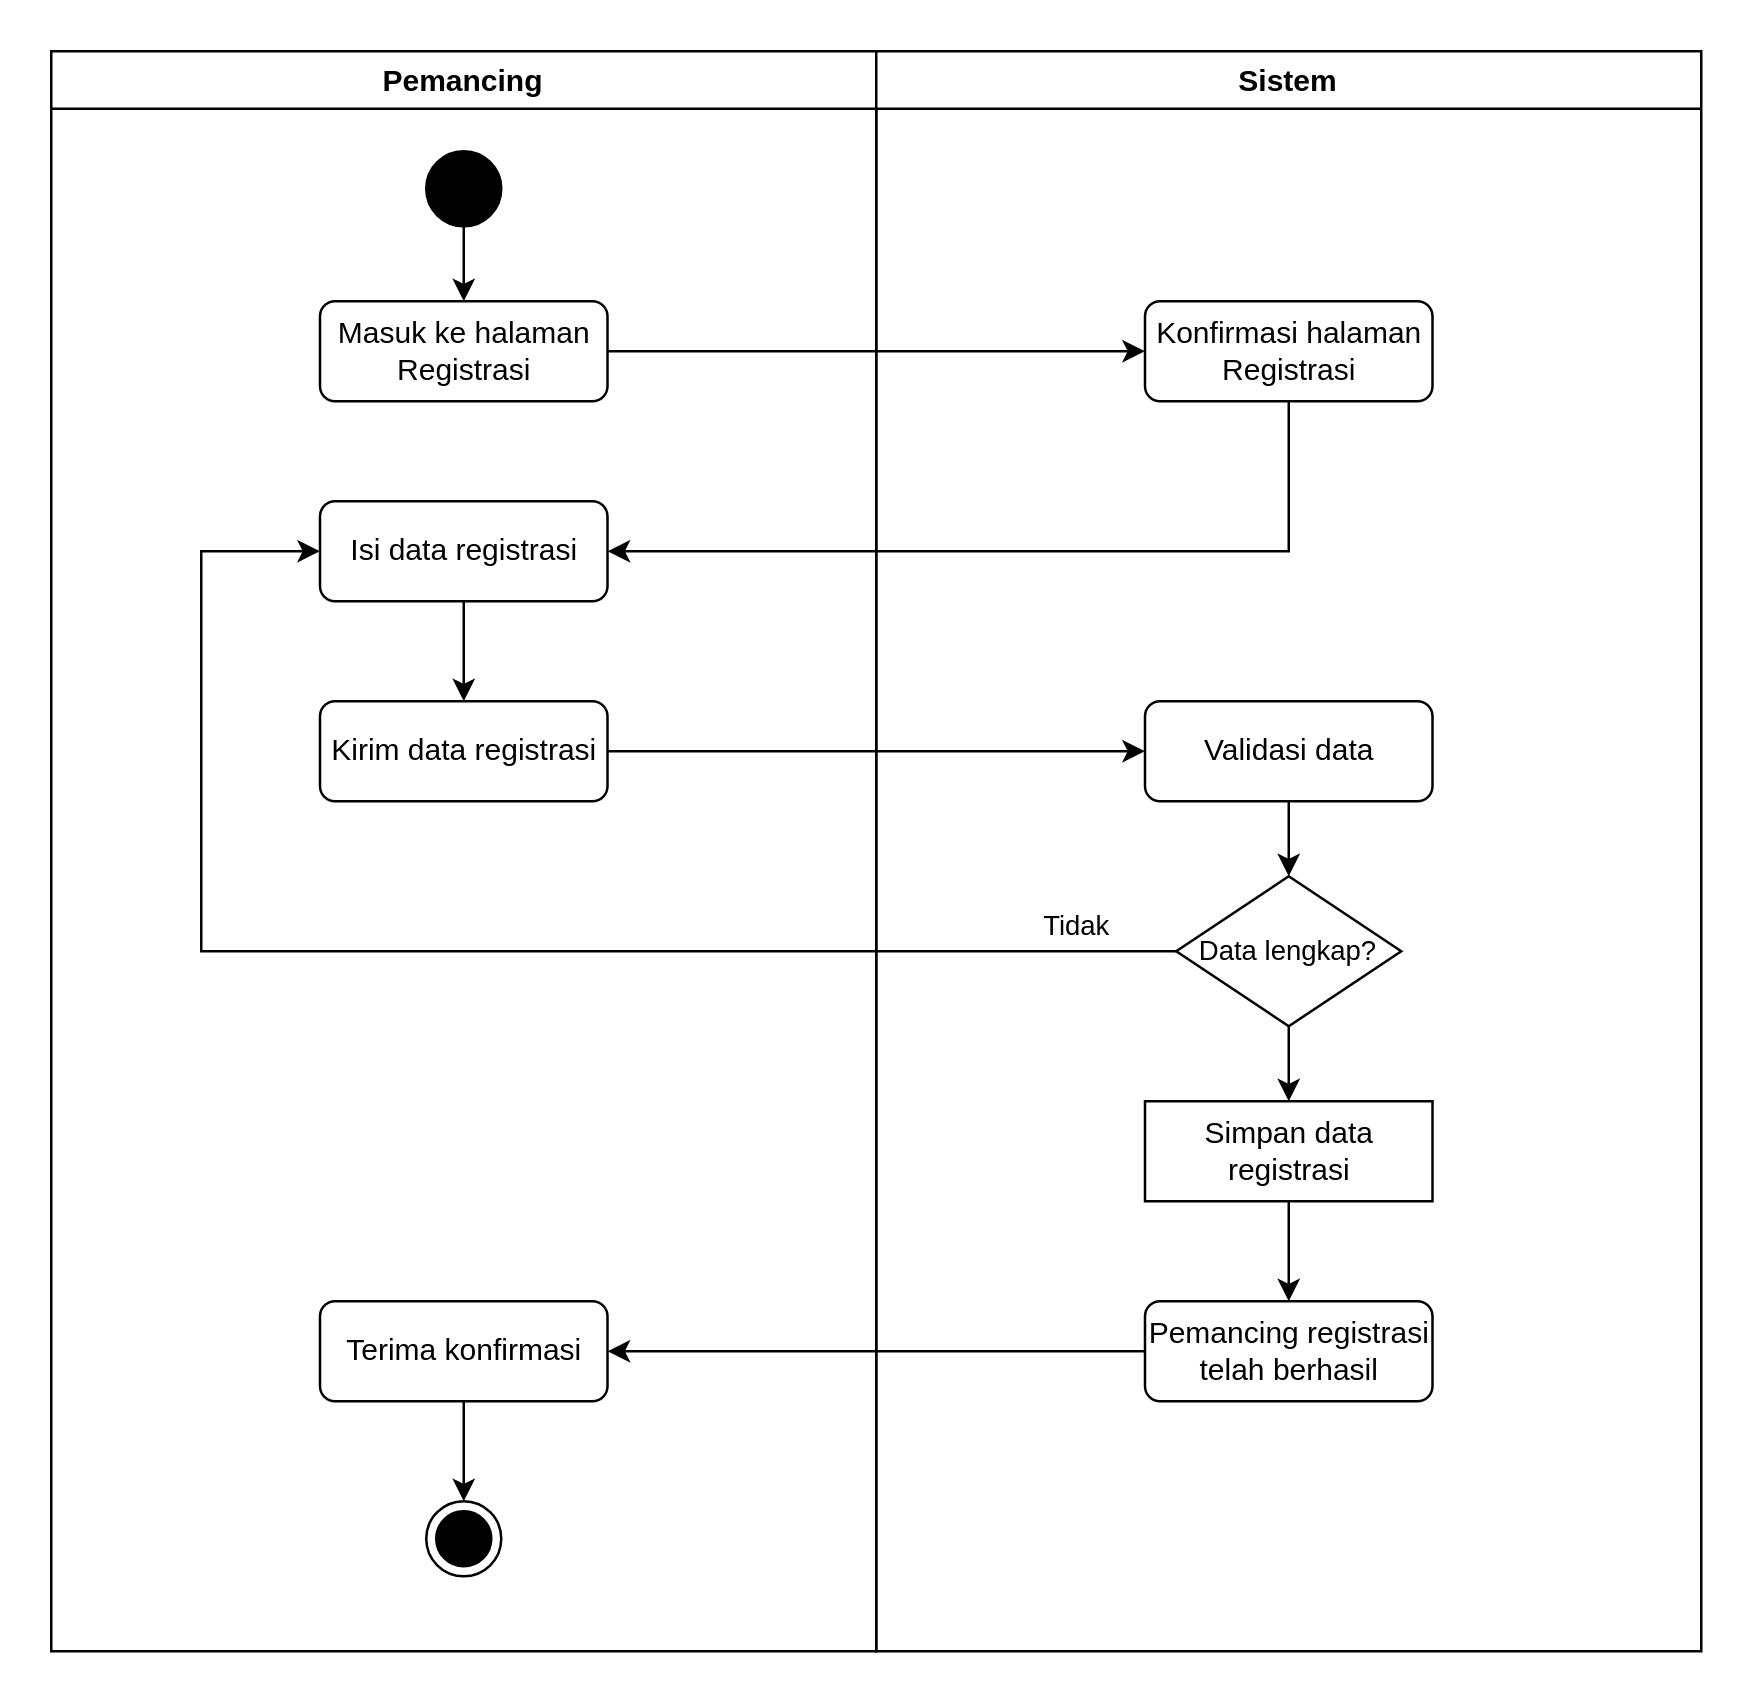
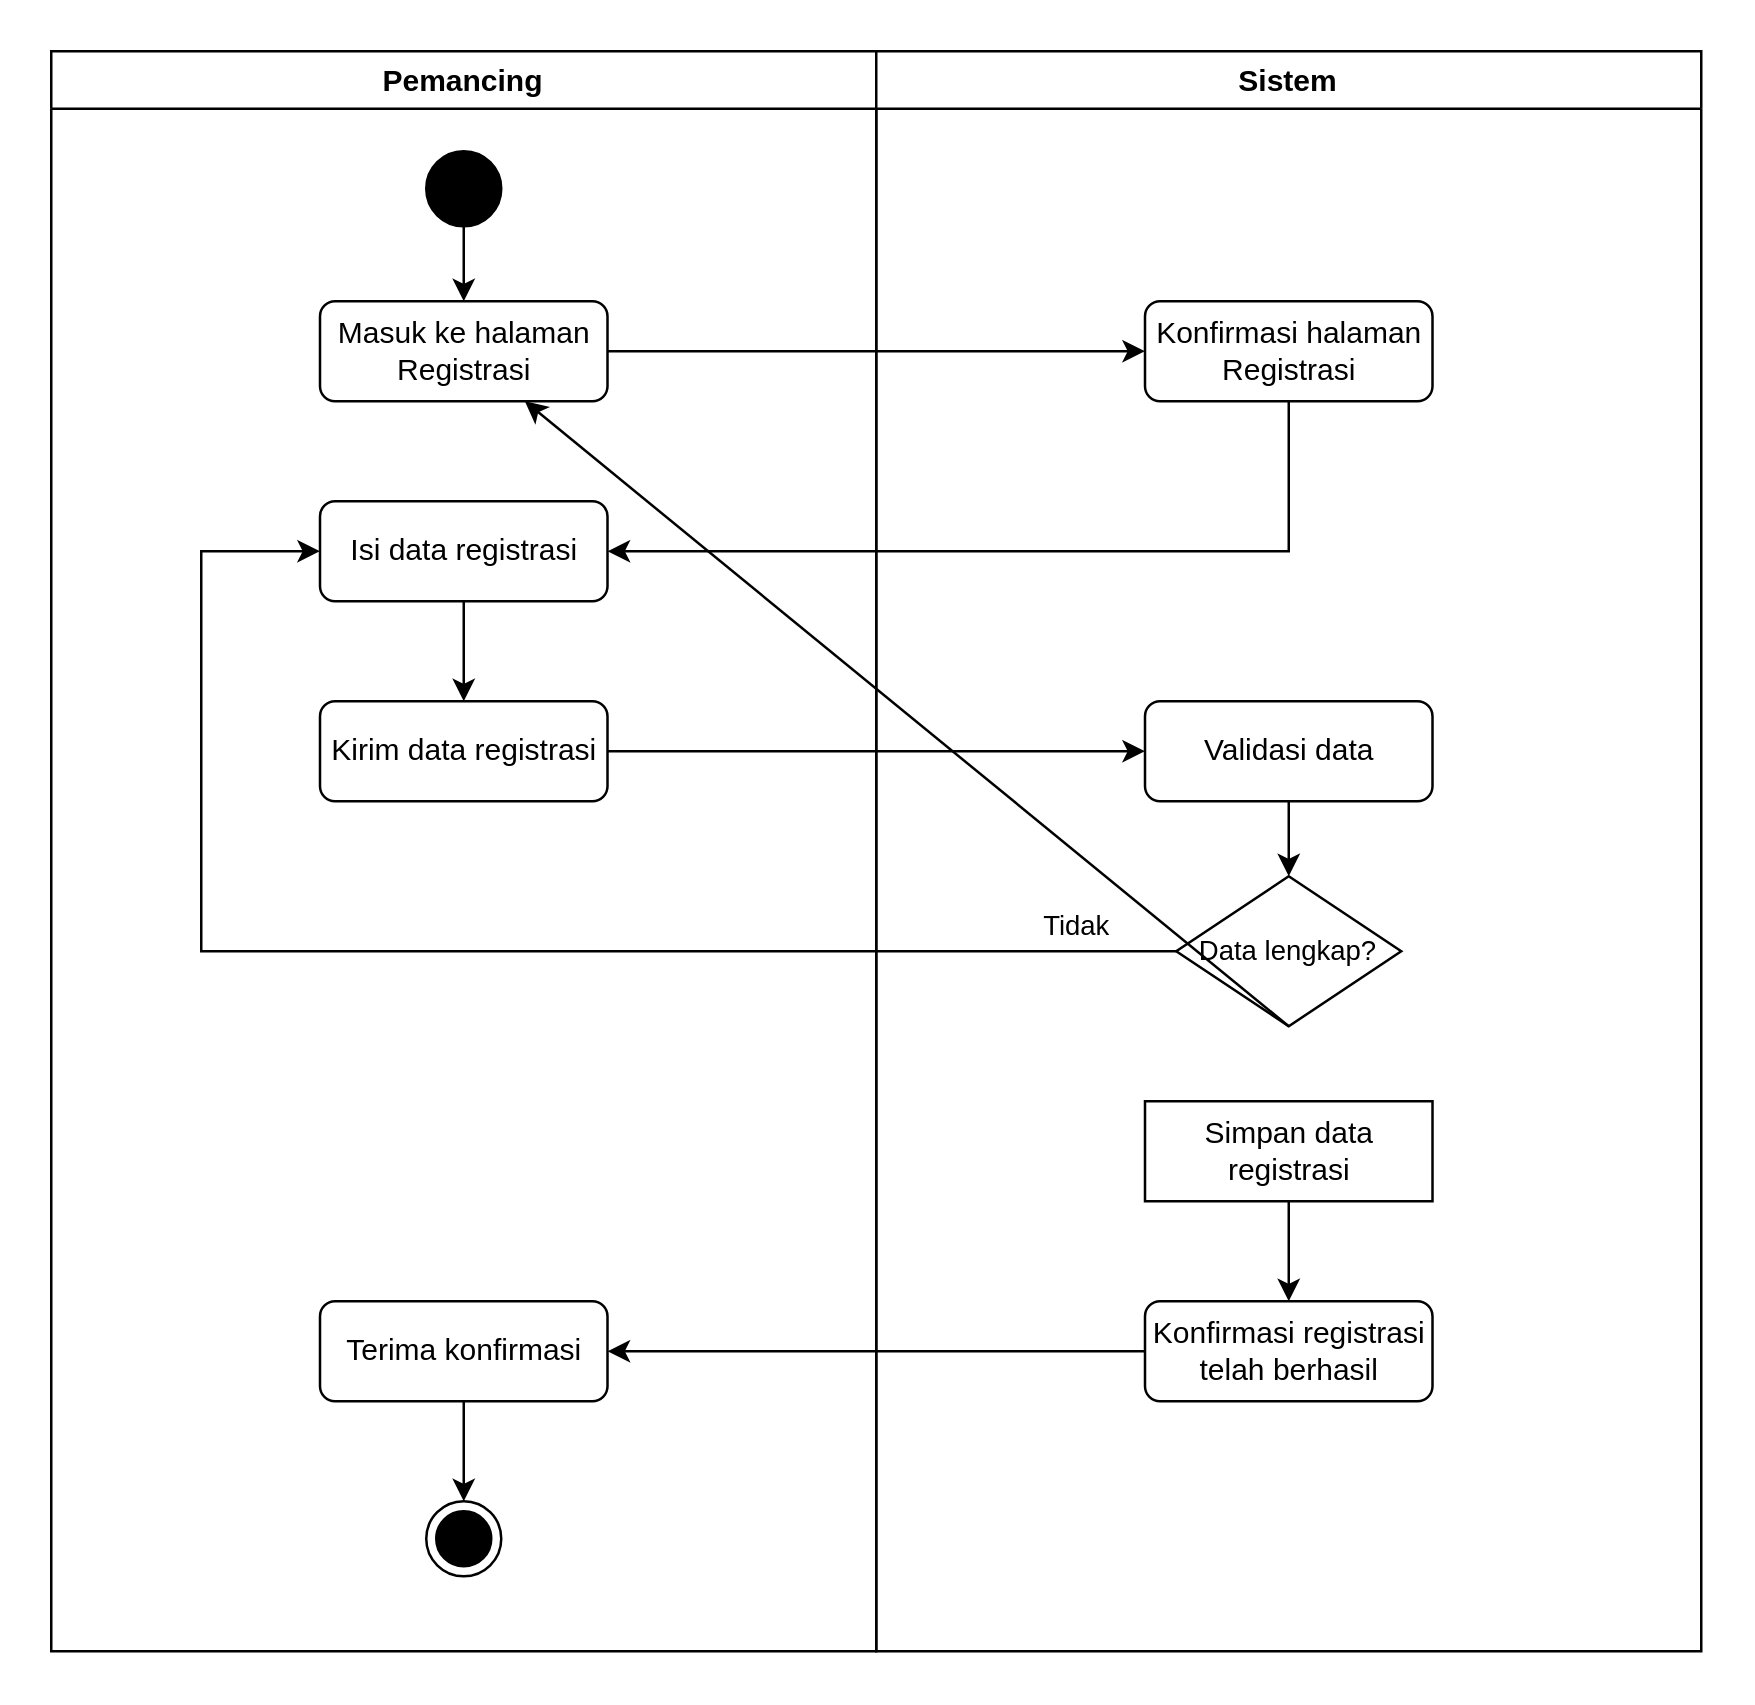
(1289, 1055) -> (1124, 891)
(1290, 1351) -> (1290, 1351)
